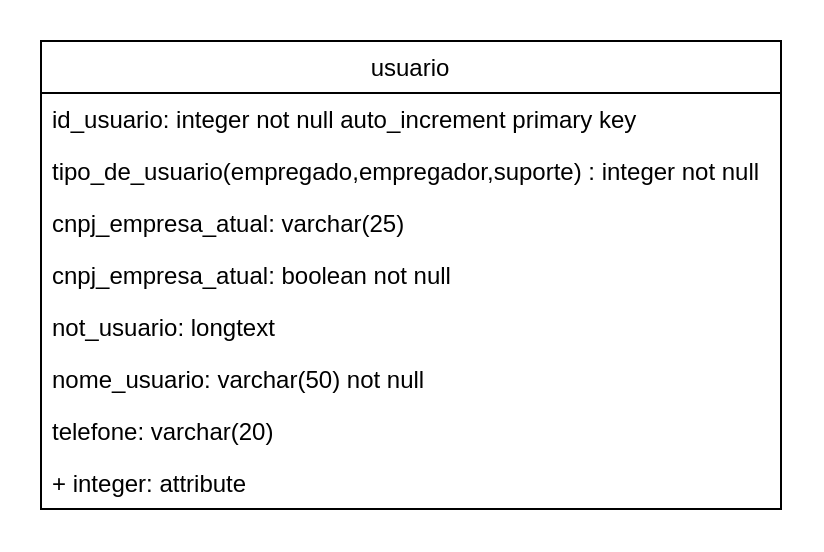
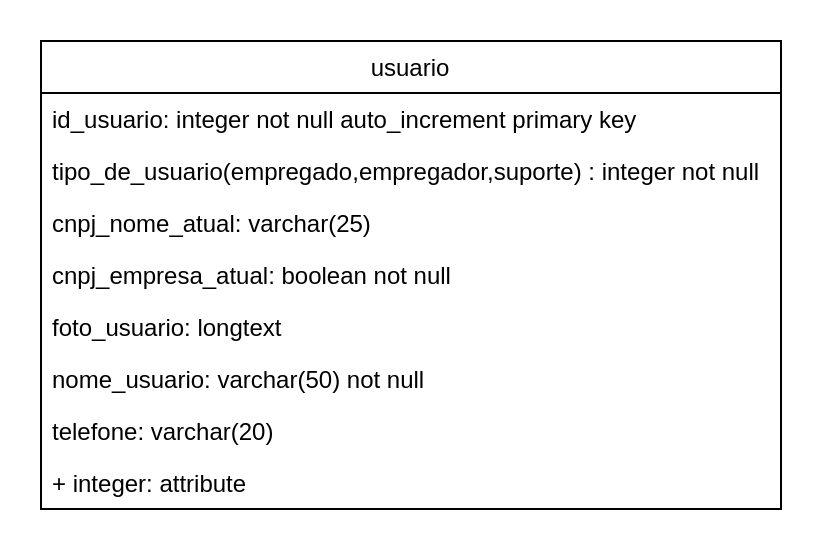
(251, 224) -> (231, 224)
(181, 328) -> (187, 328)
